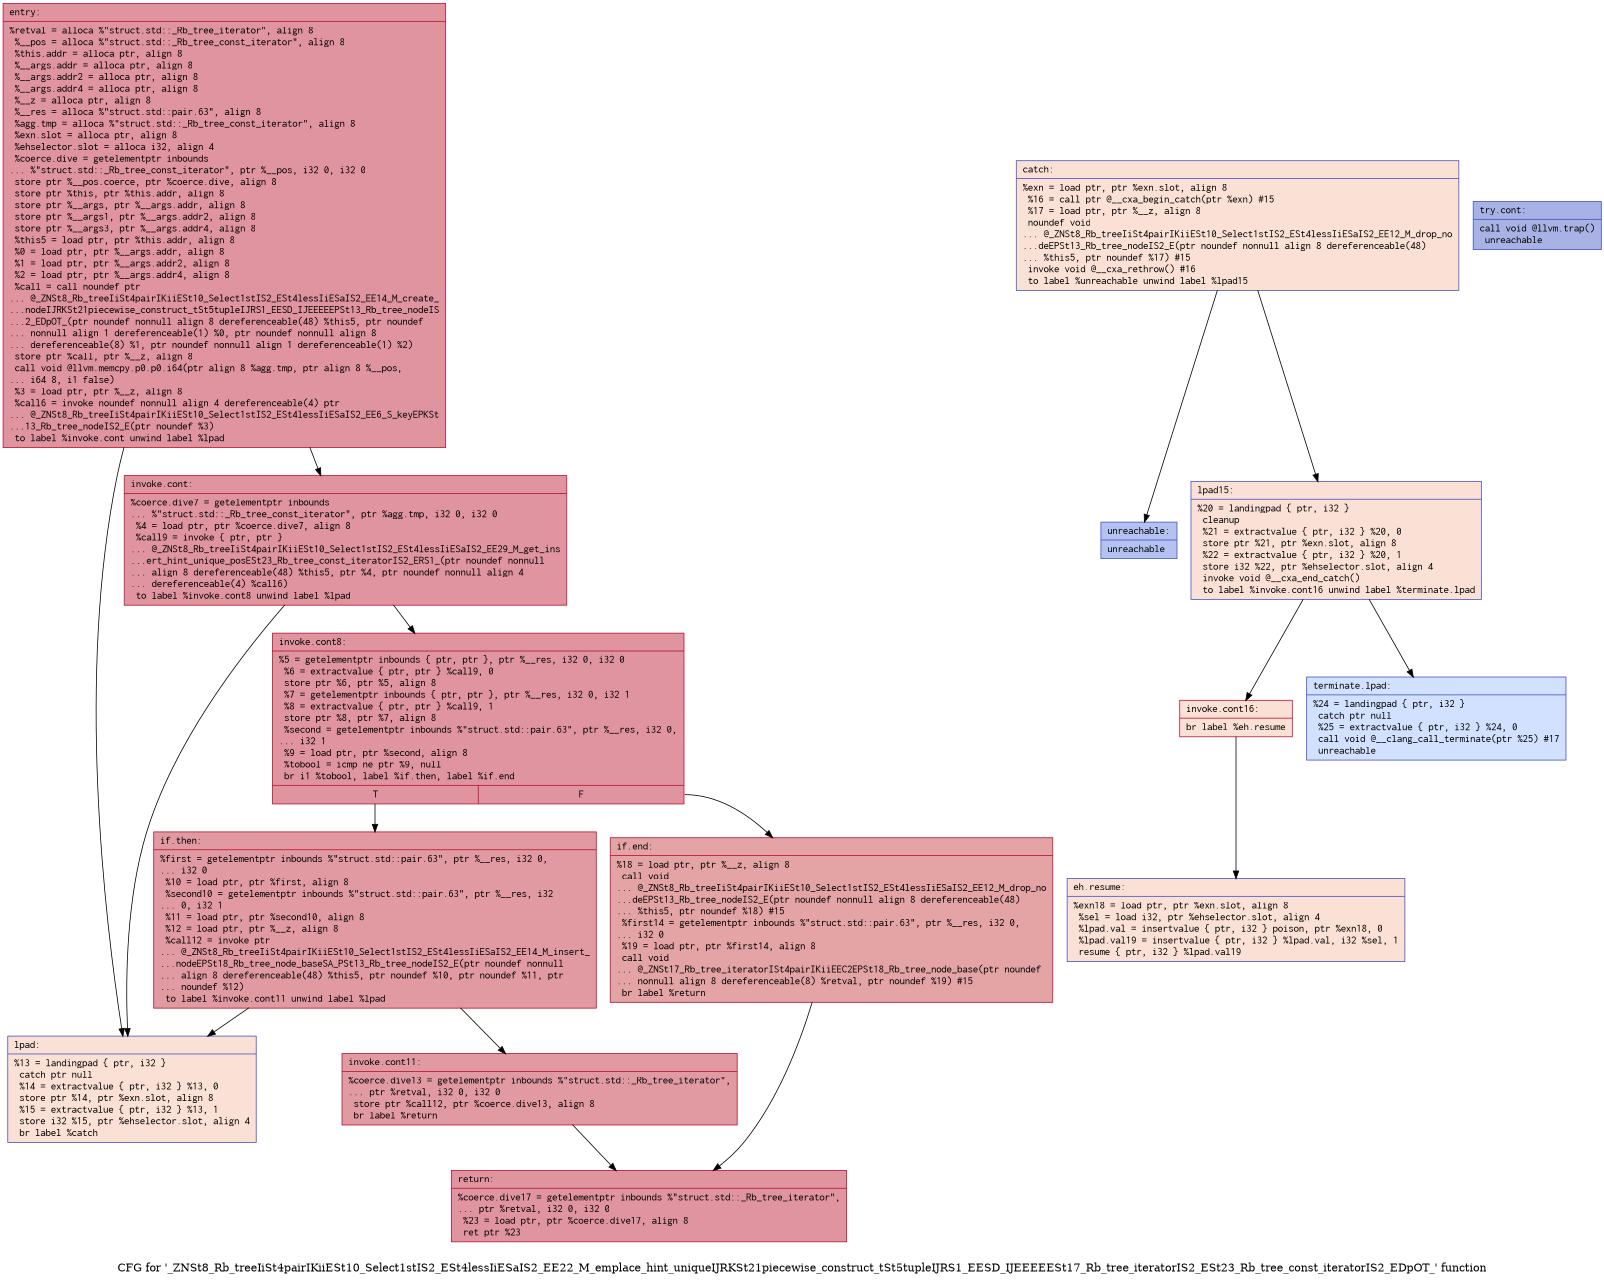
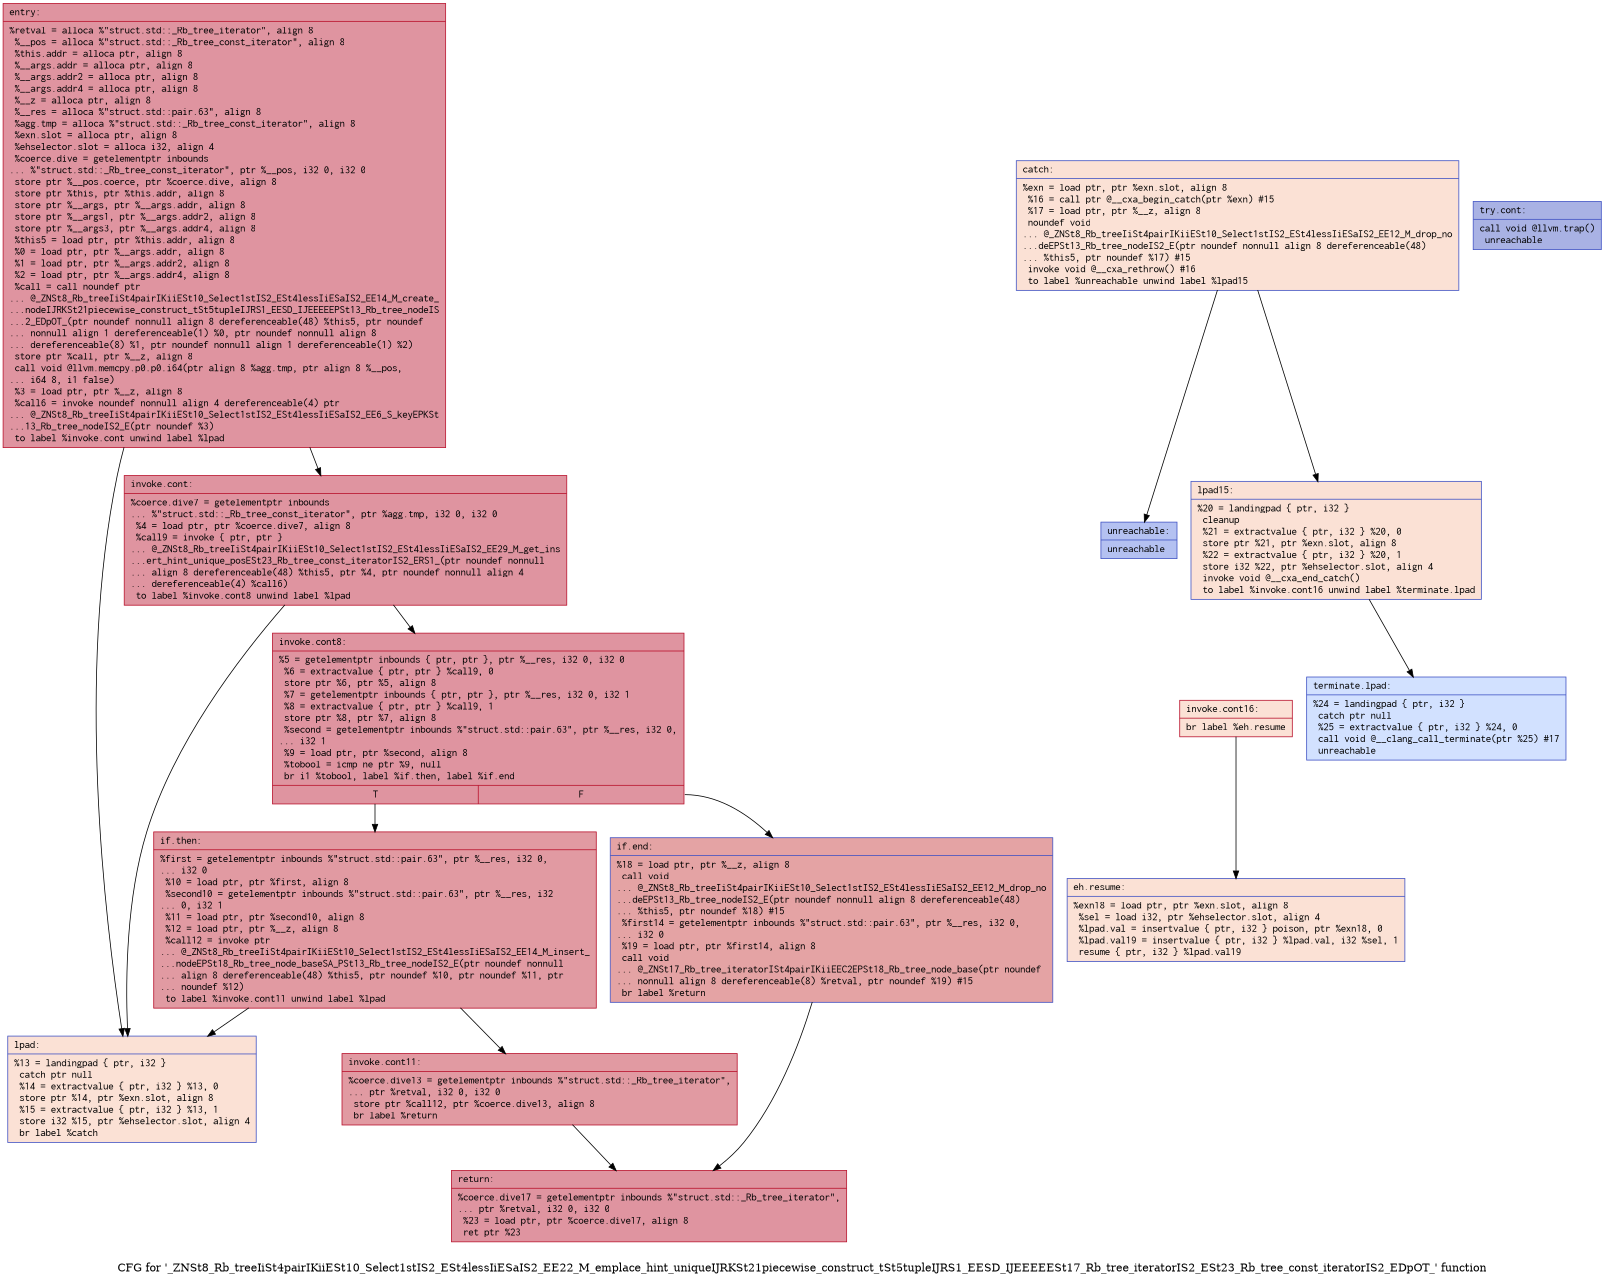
(1276, 646) -> none
(832, 920) -> (832, 920)
